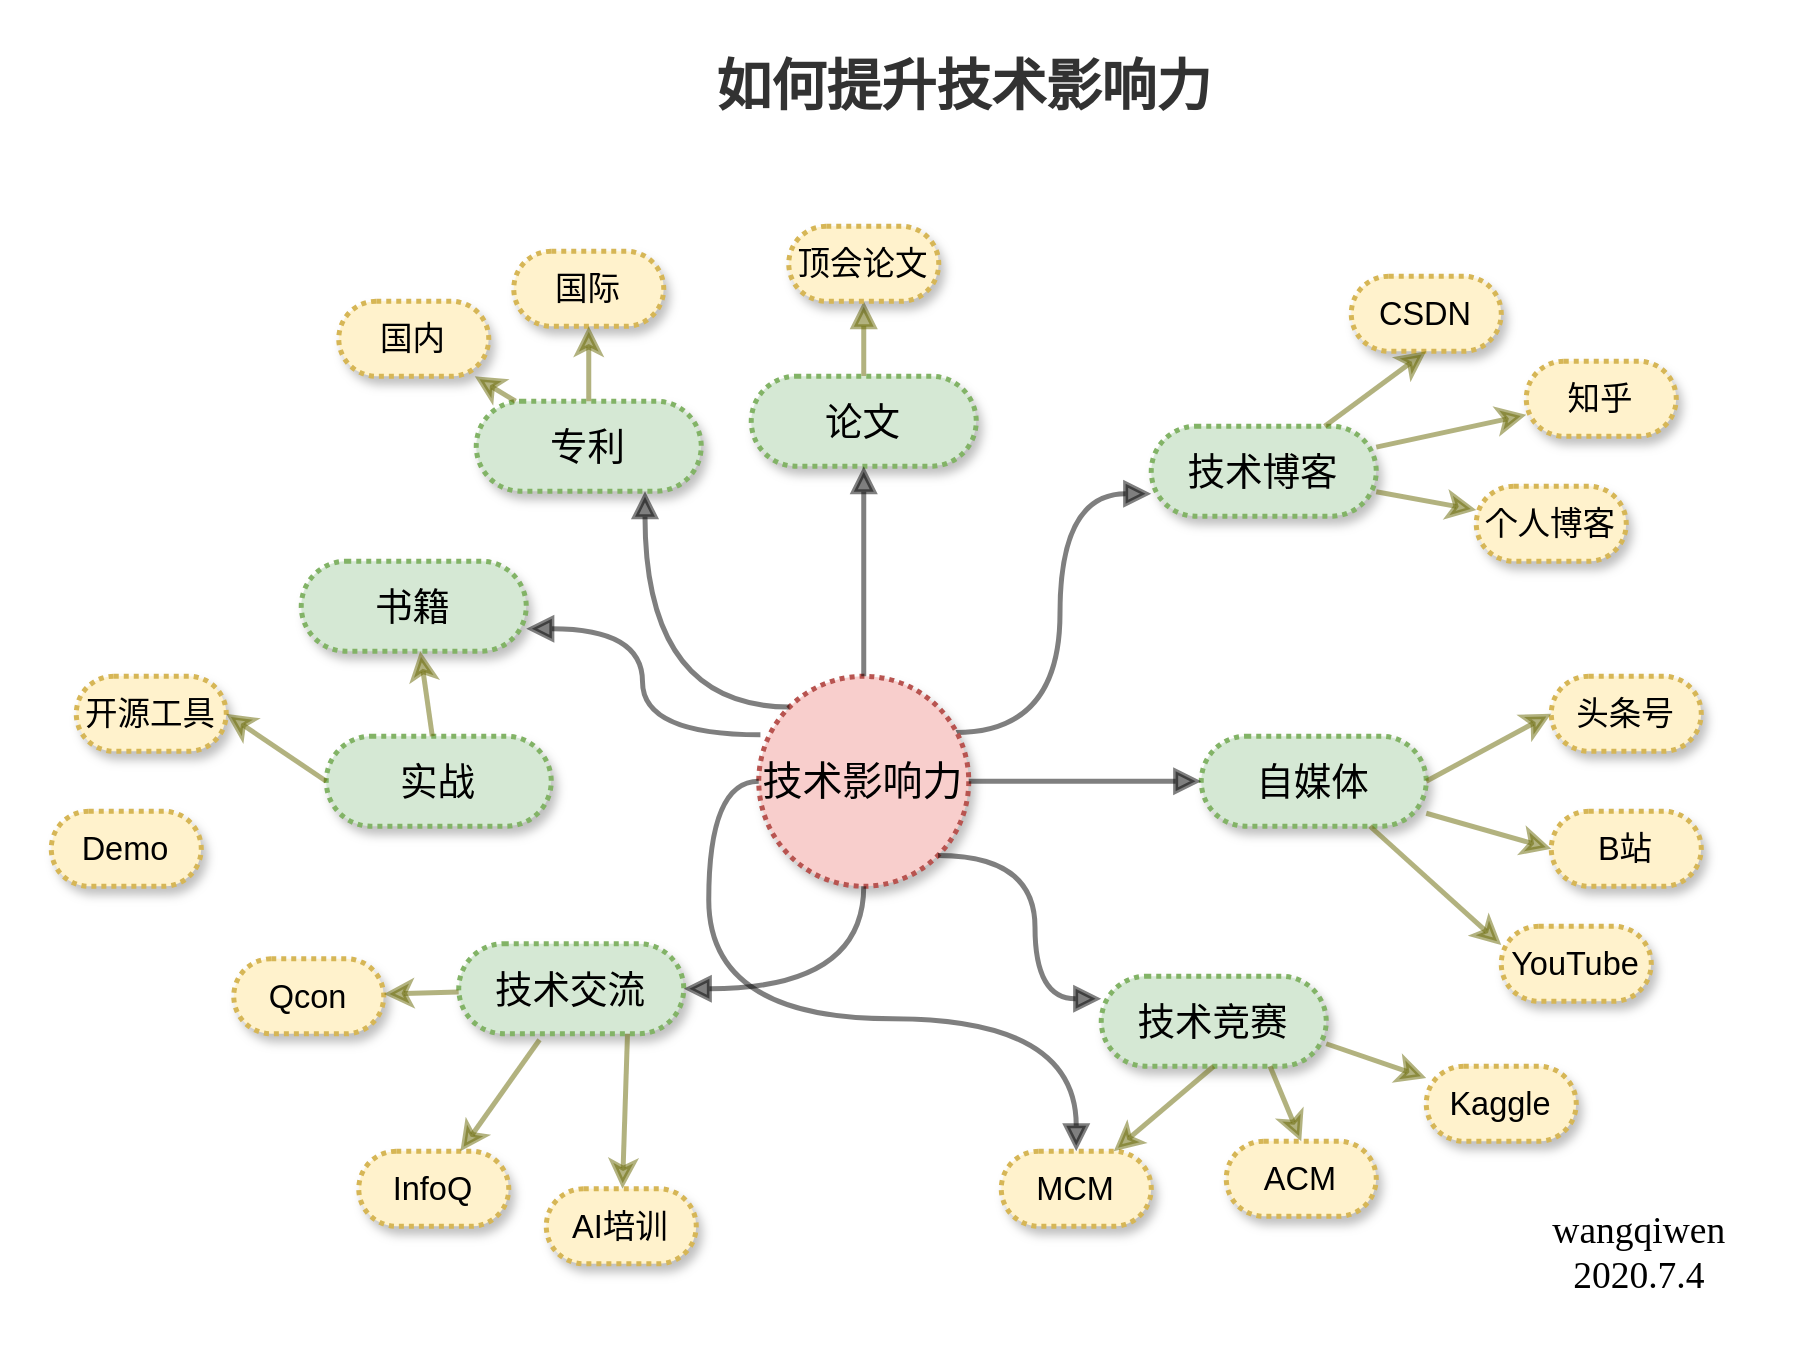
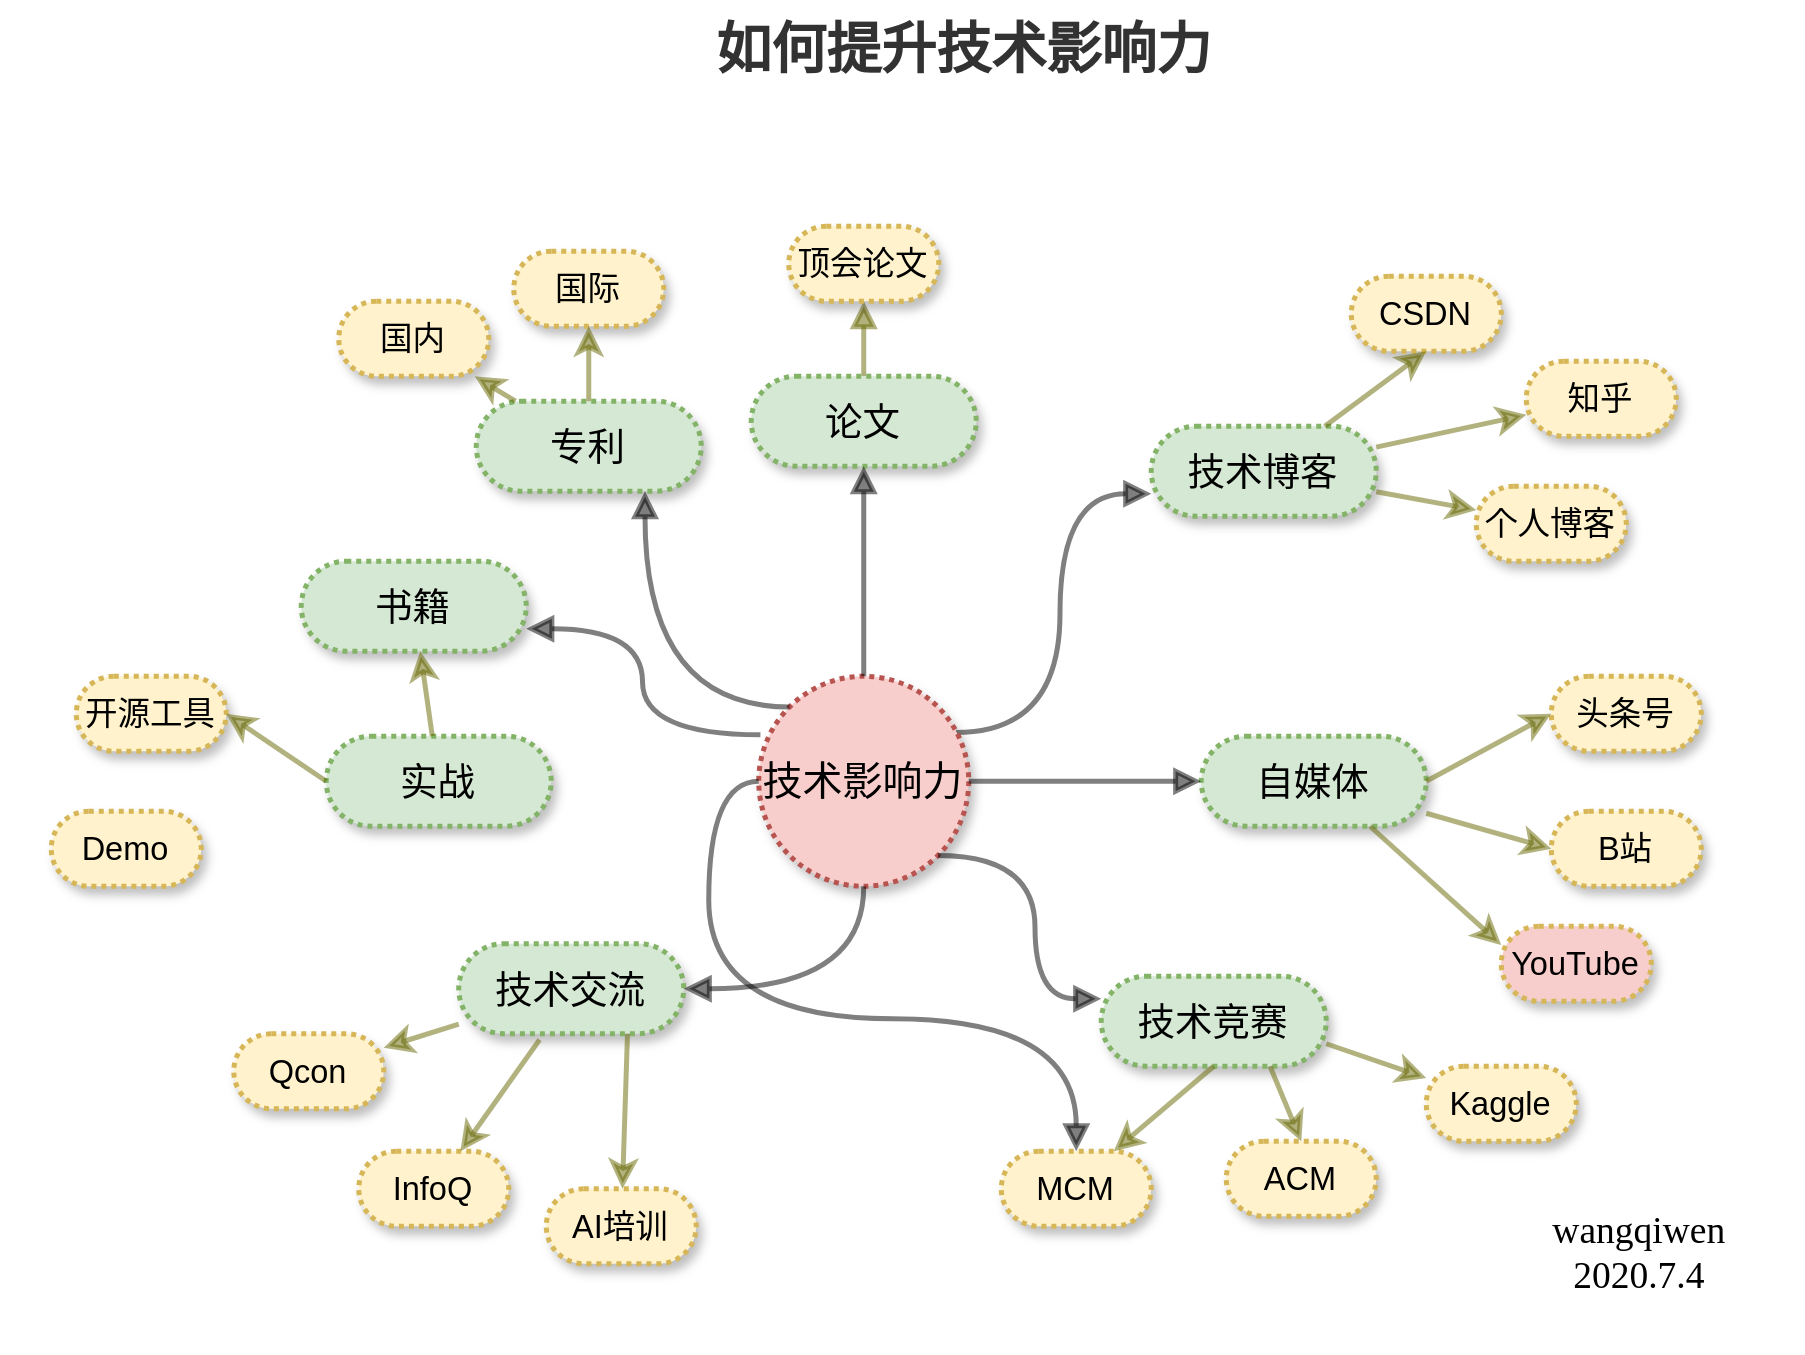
(964, 89) -> (964, 51)
(1576, 964) -> (1576, 964)
(309, 996) -> (309, 1071)
